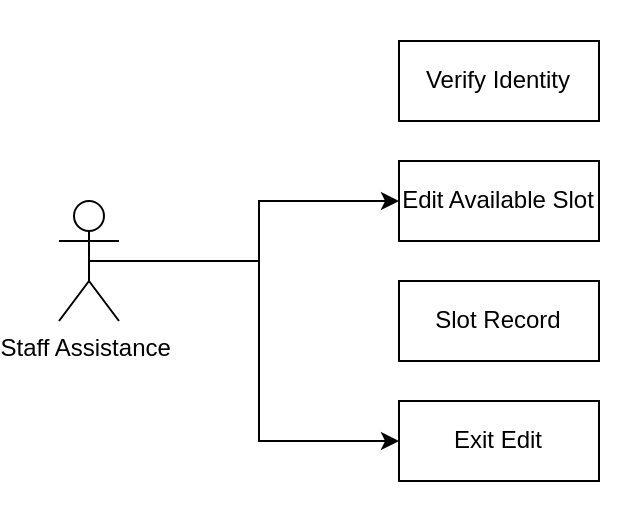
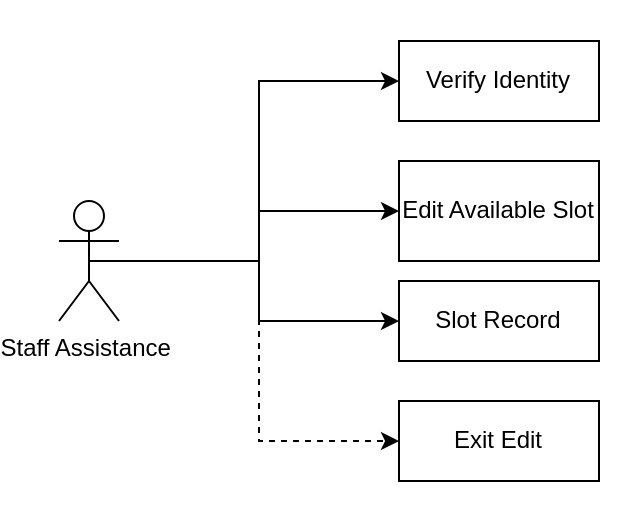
none -> (264, 81)
(499, 201) -> (499, 211)
none -> (324, 321)
(264, 441) -> (264, 441)
